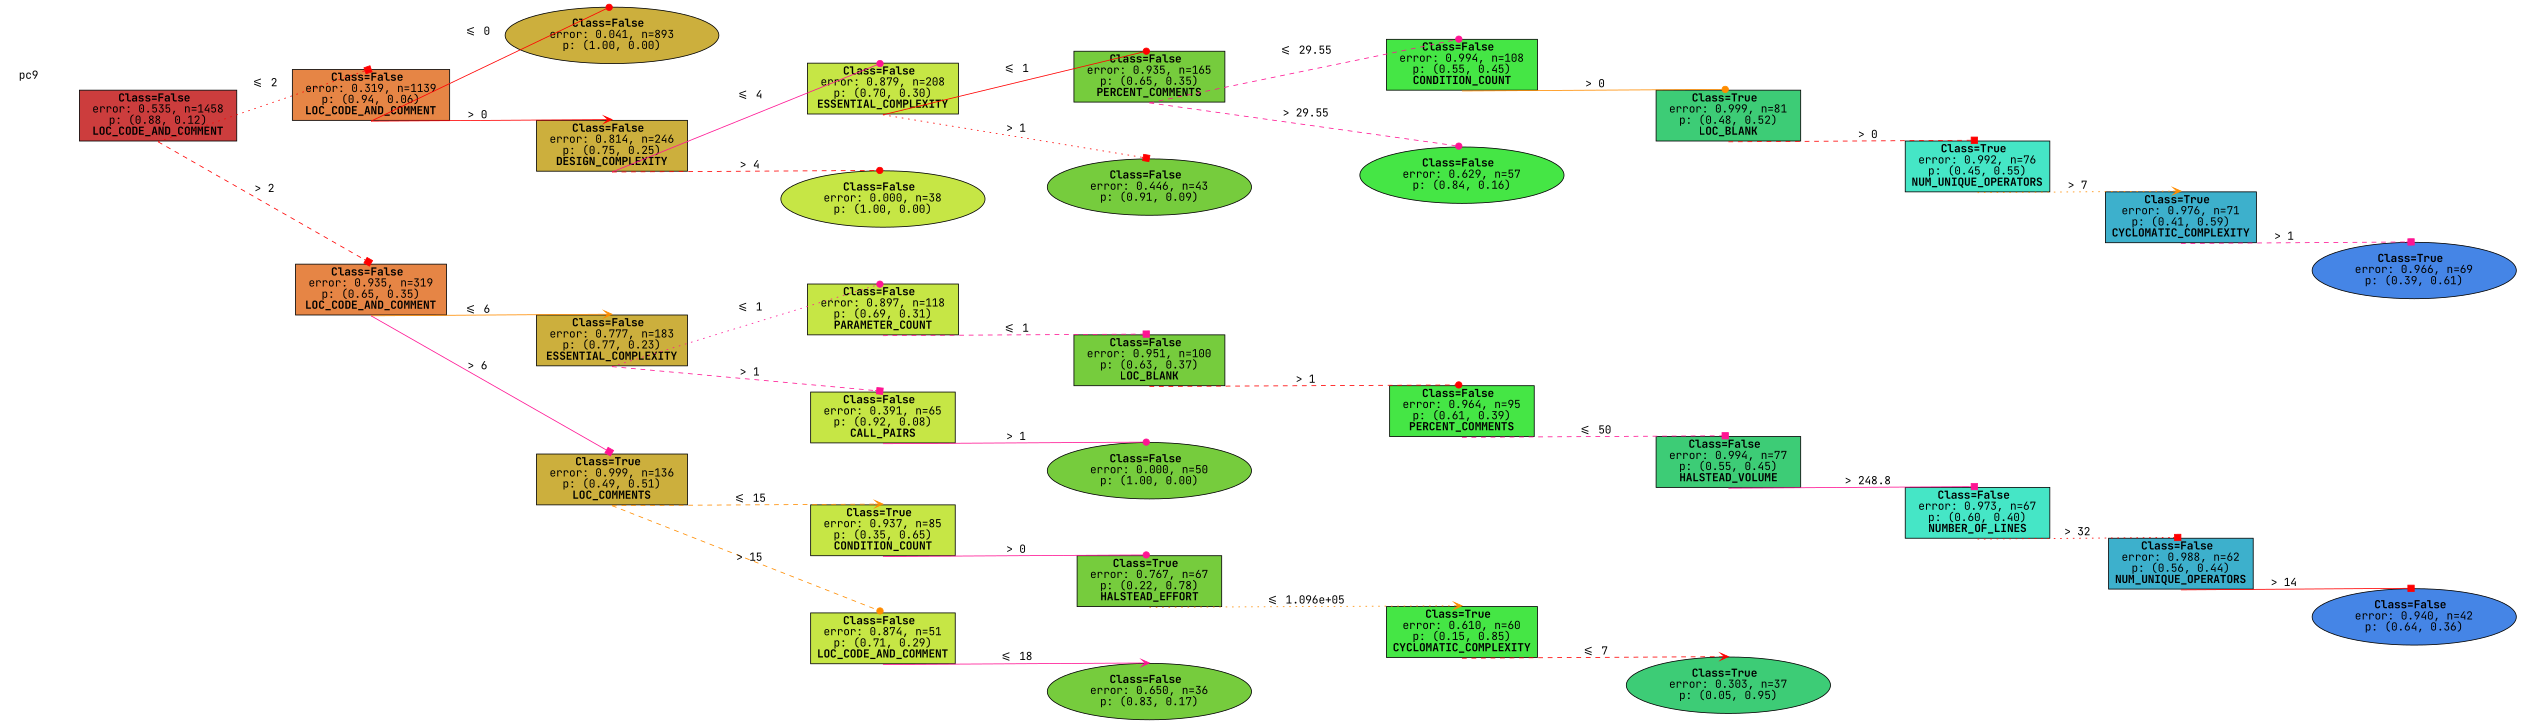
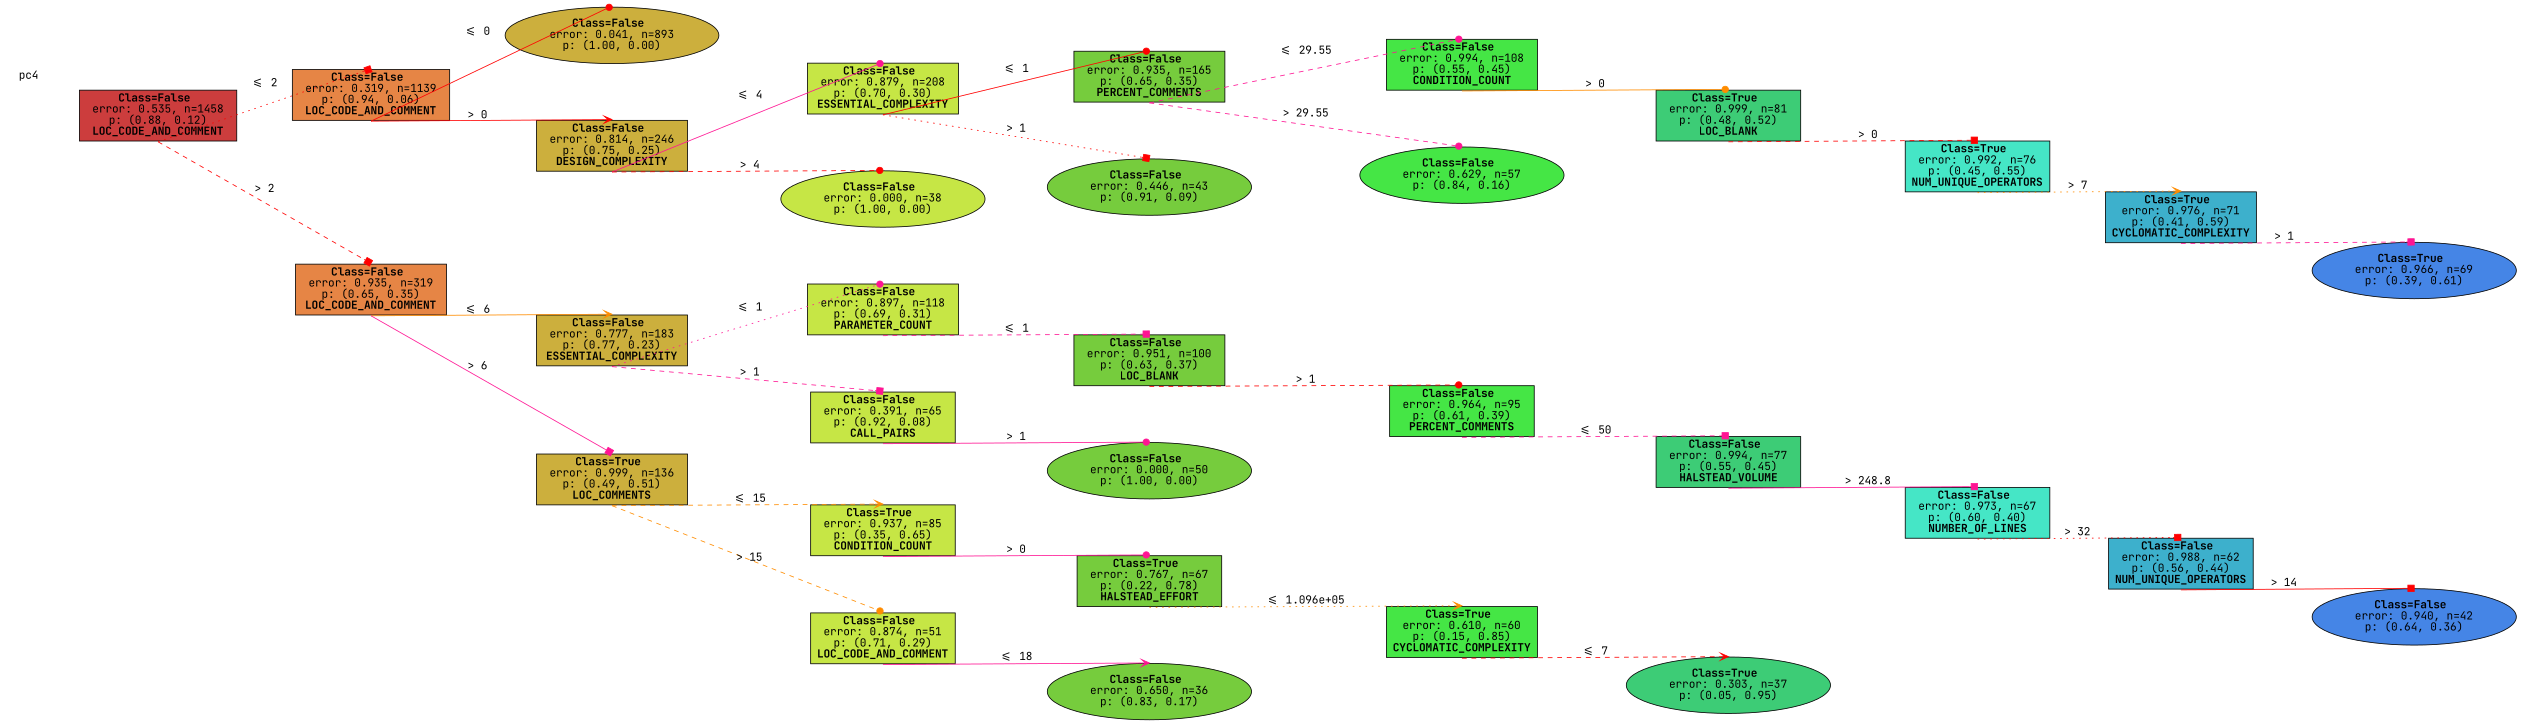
(29, 76) -> (29, 76)
